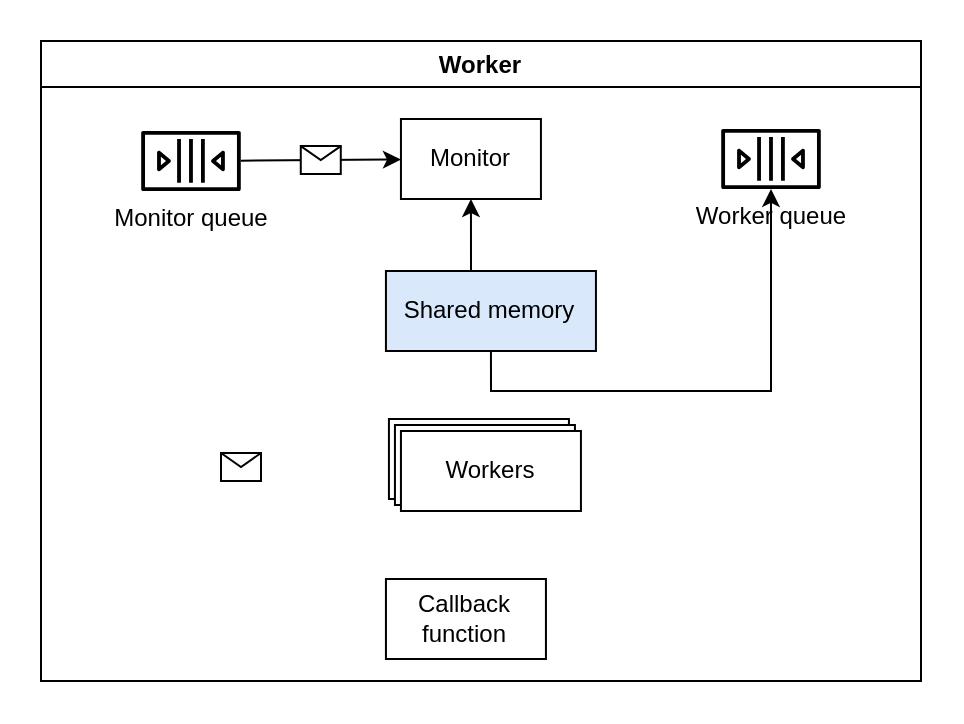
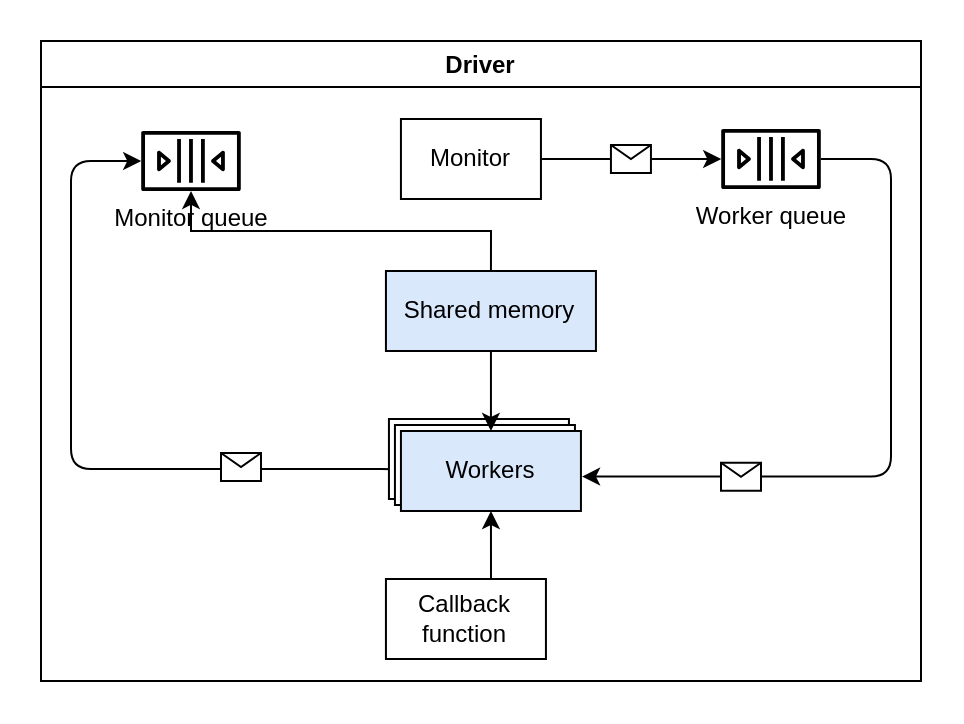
(480, 65) -> (480, 65)
none -> (577, 159)
(272, 160) -> none
(471, 243) -> (348, 231)
none -> (891, 349)
none -> (71, 362)
(724, 391) -> (491, 403)
(491, 471) -> (491, 471)
none -> (491, 553)
